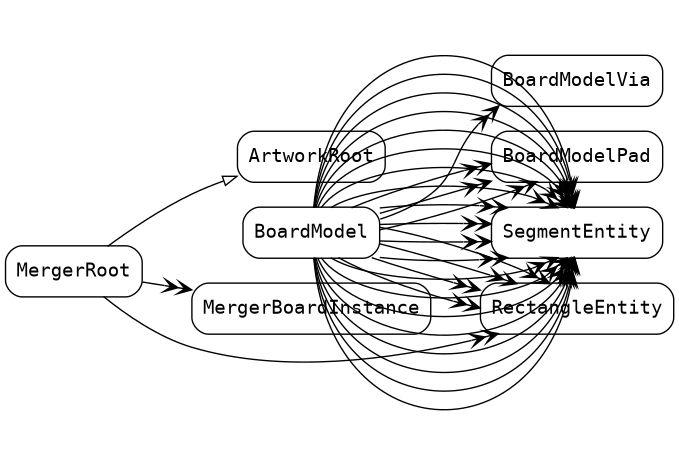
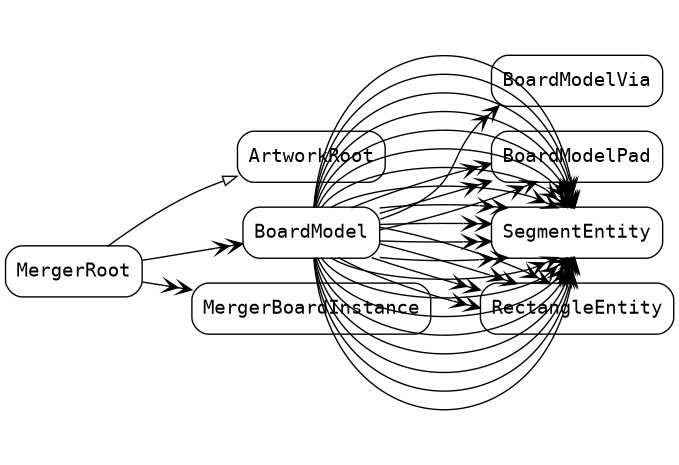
(281, 361) -> (179, 254)
